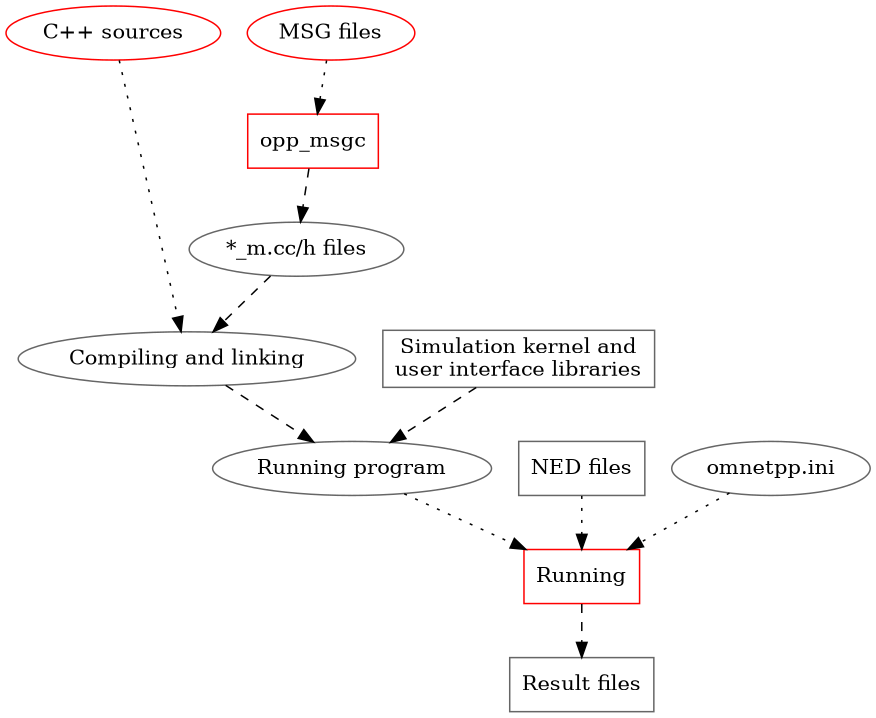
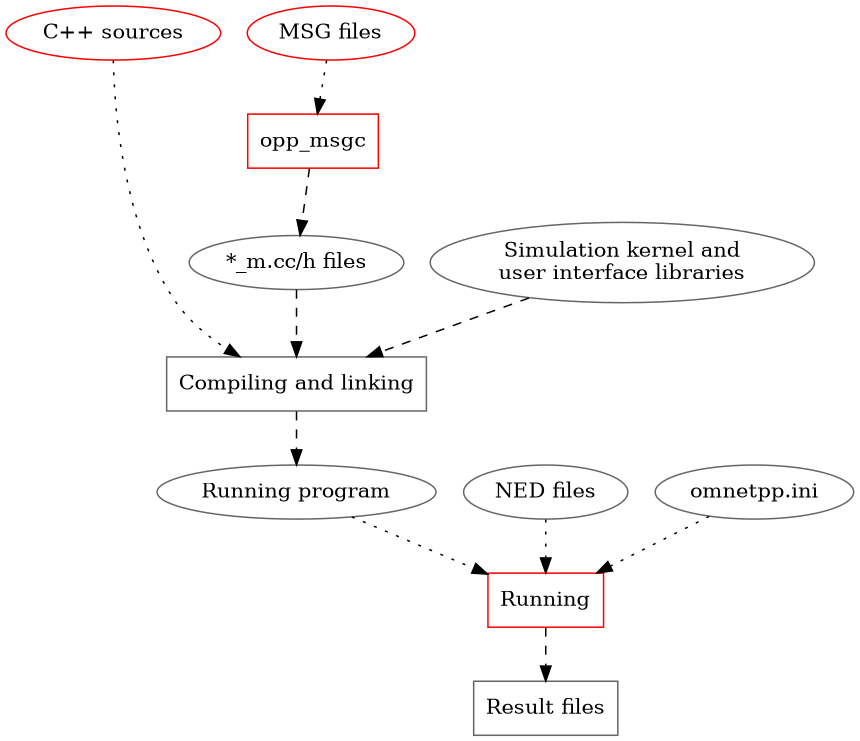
(187, 359) -> (297, 384)
(519, 359) -> (622, 263)
(440, 411) -> (455, 325)
(582, 468) -> (546, 492)
